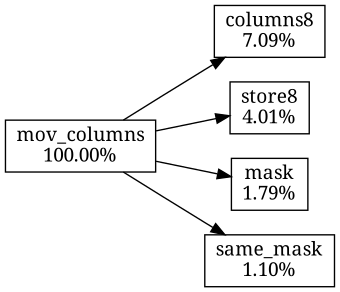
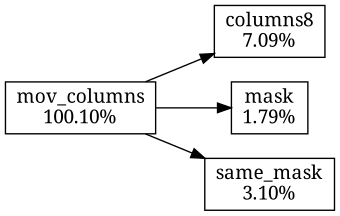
(270, 108) -> none
(81, 146) -> (81, 108)
(270, 261) -> (270, 184)
